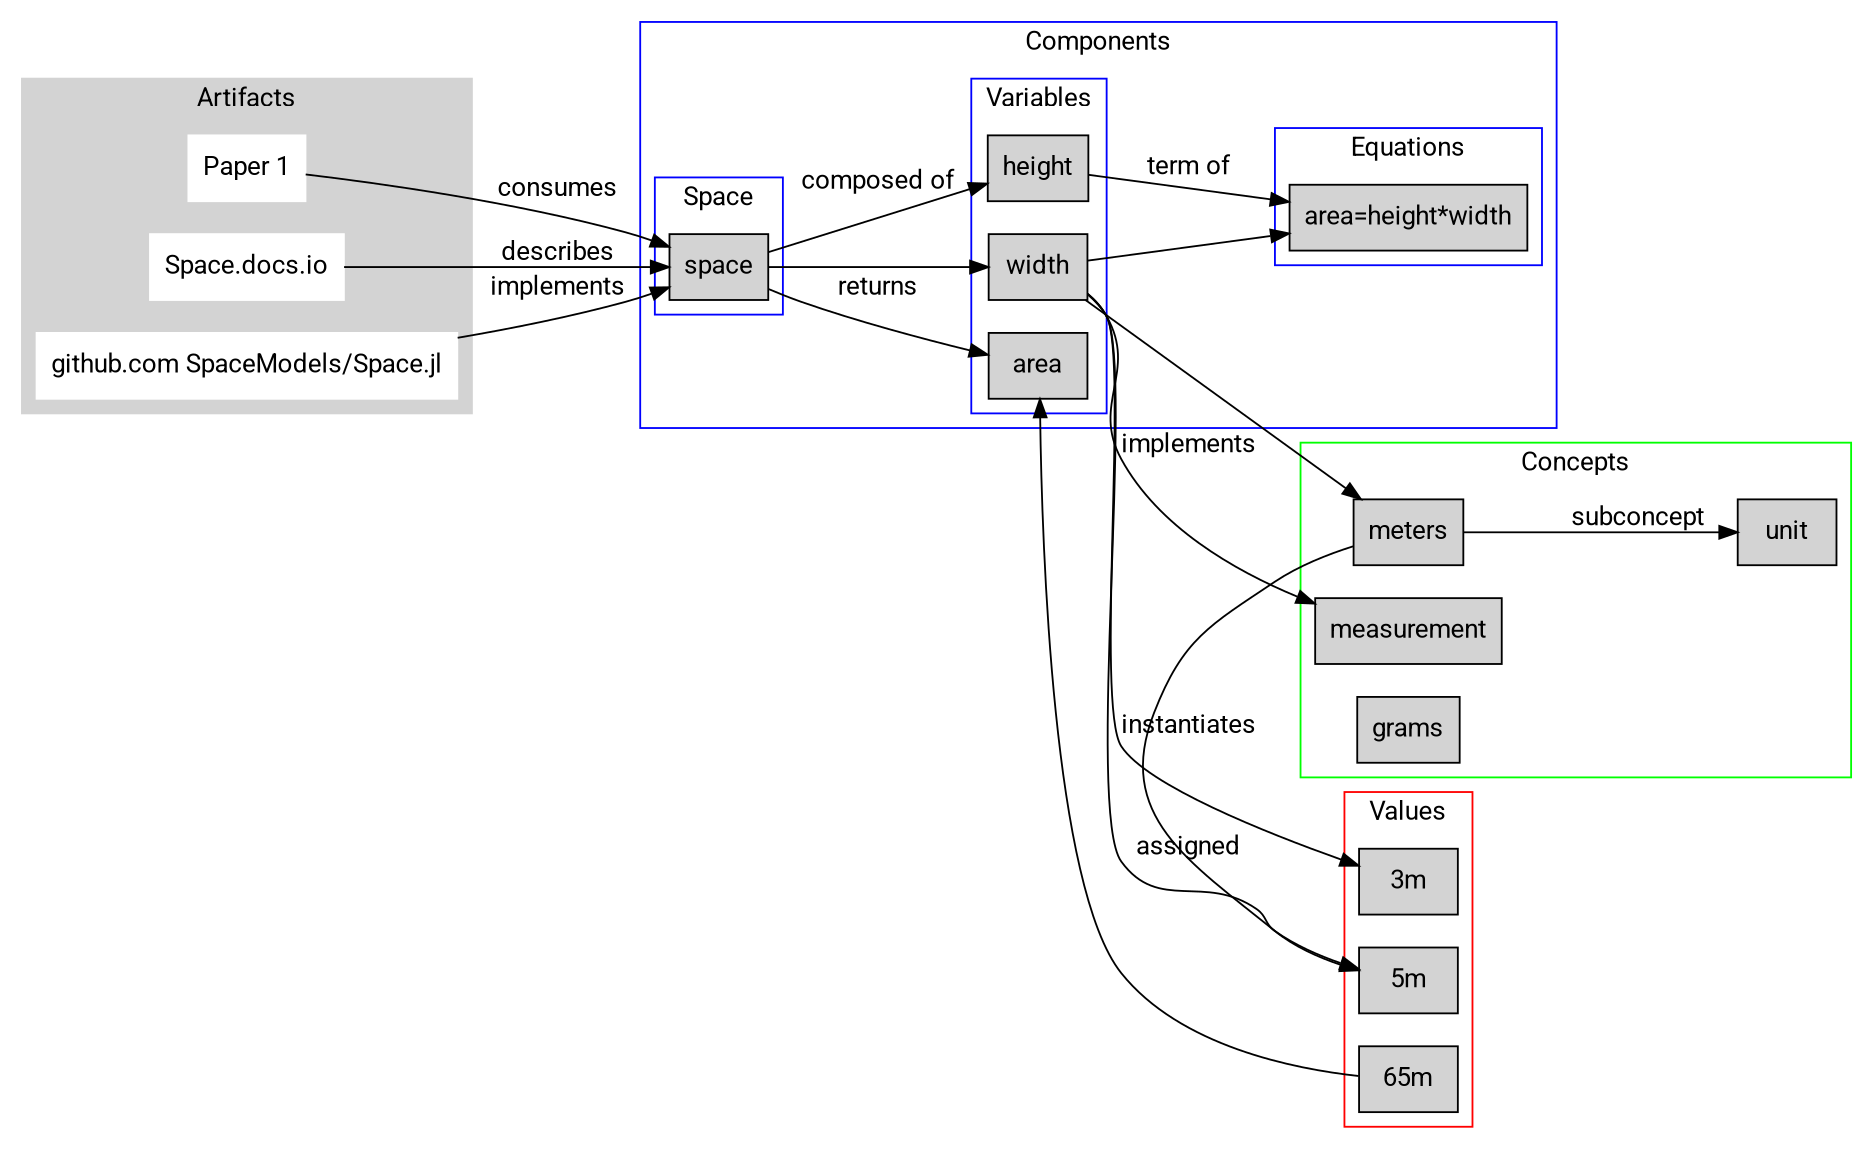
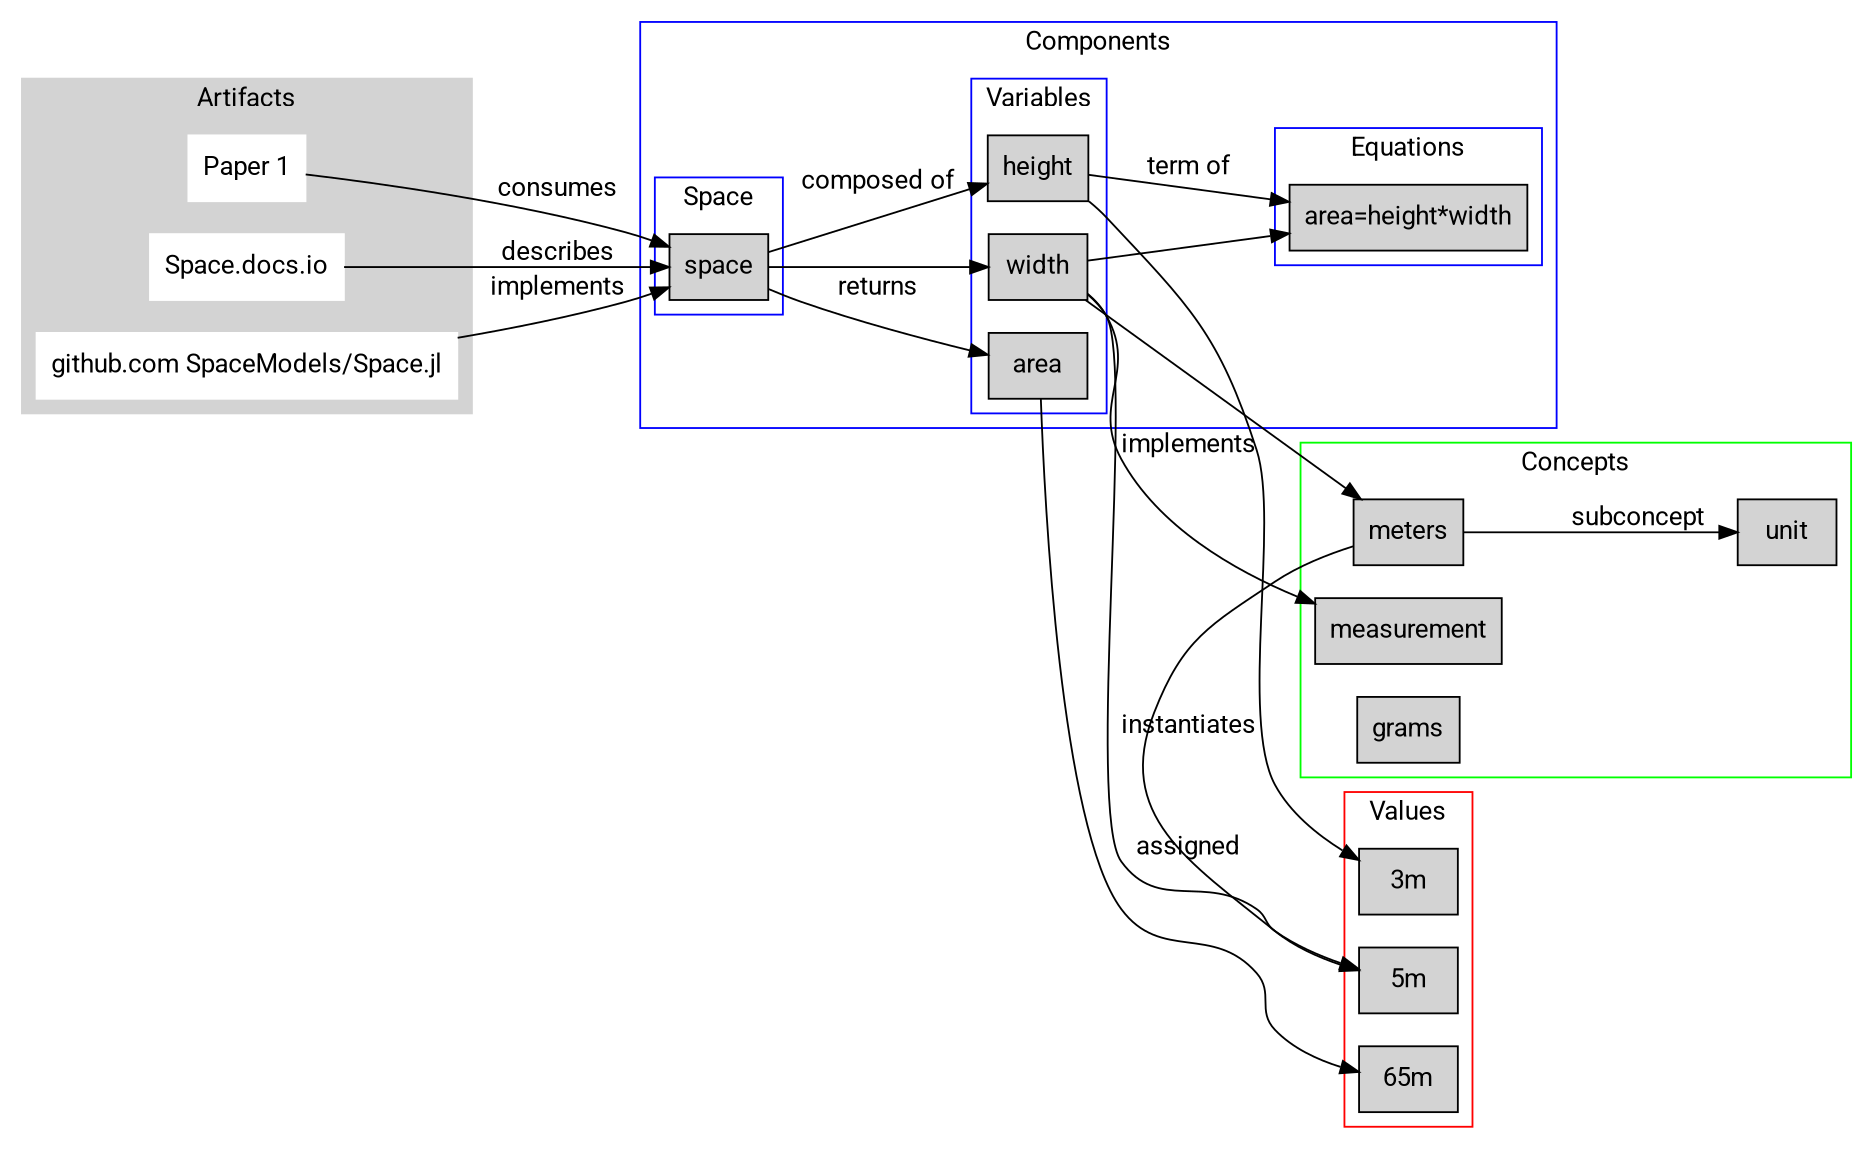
(1122, 747) -> (1264, 514)
(1073, 831) -> (1082, 802)
